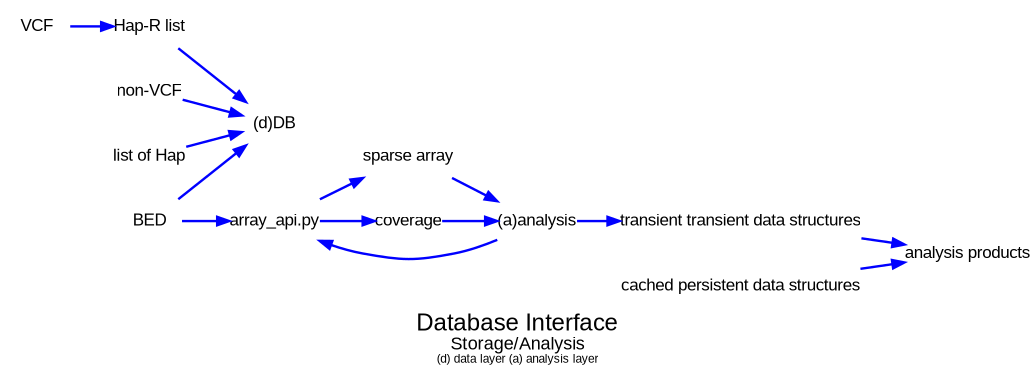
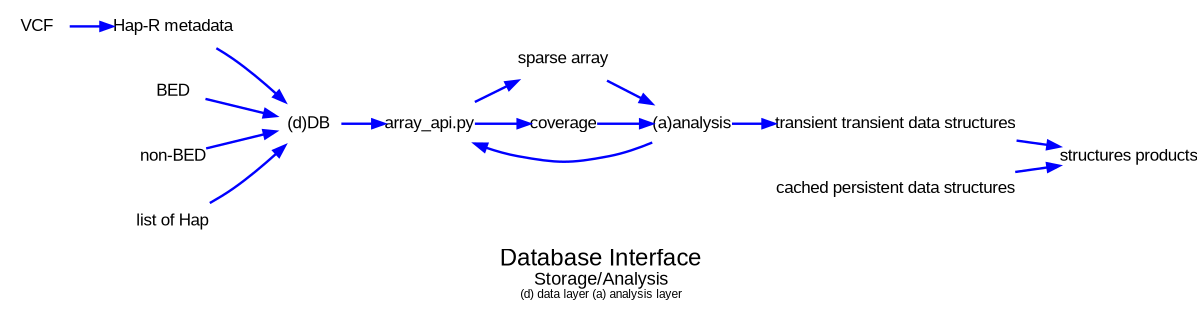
(150, 26) -> (173, 26)
(150, 91) -> (173, 156)
(199, 221) -> (357, 124)
(968, 253) -> (1129, 156)
